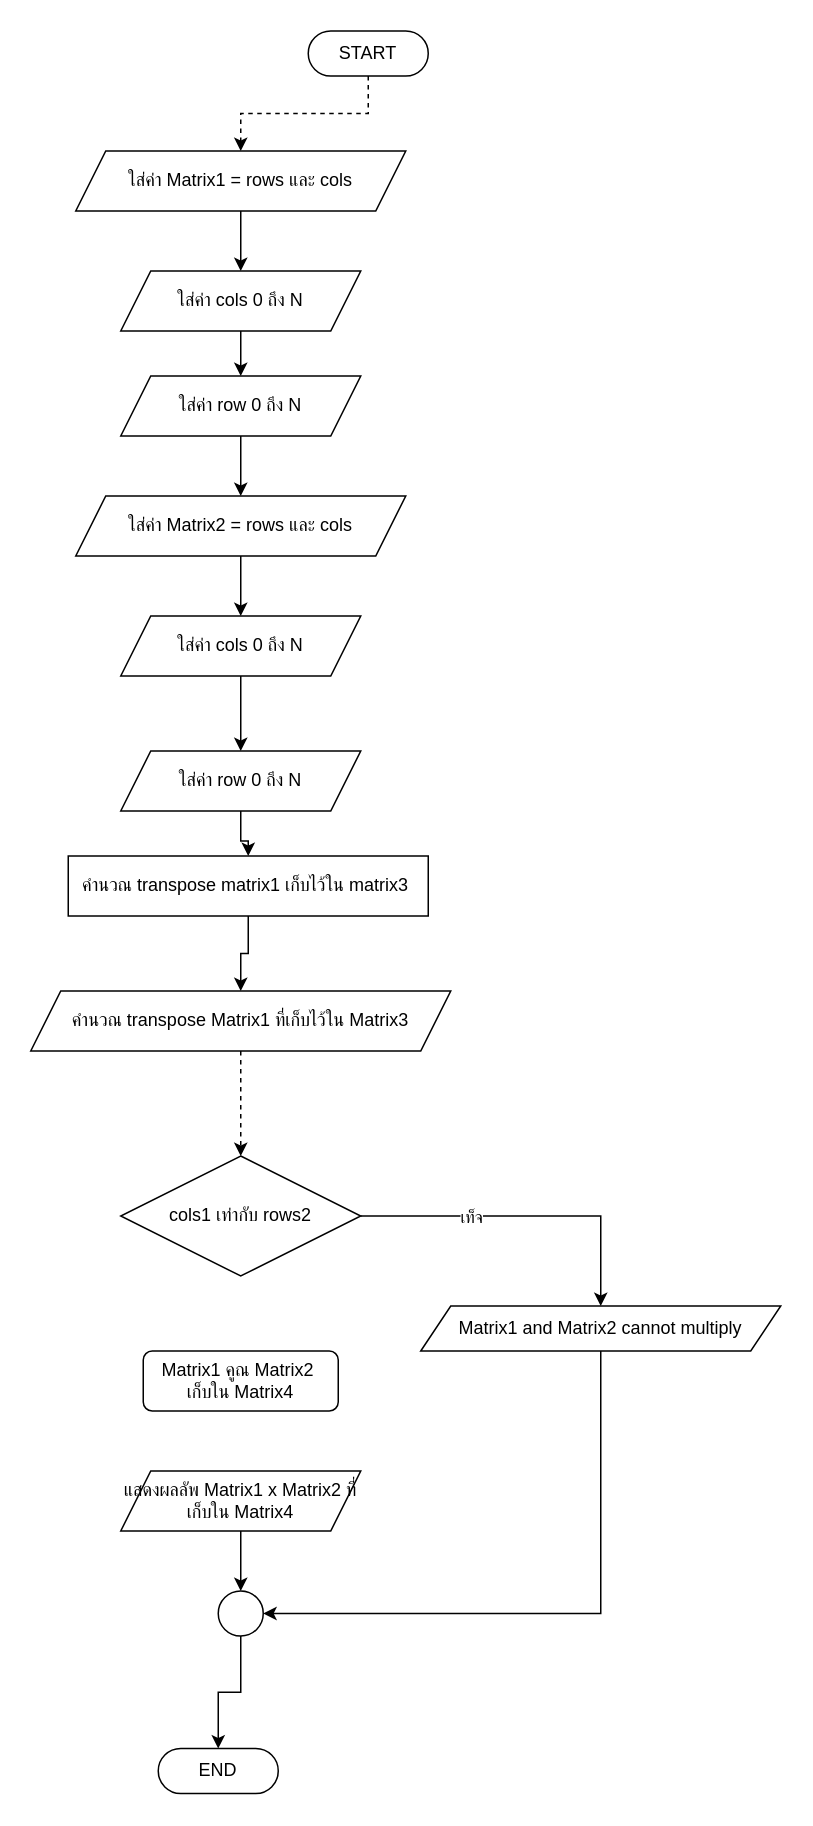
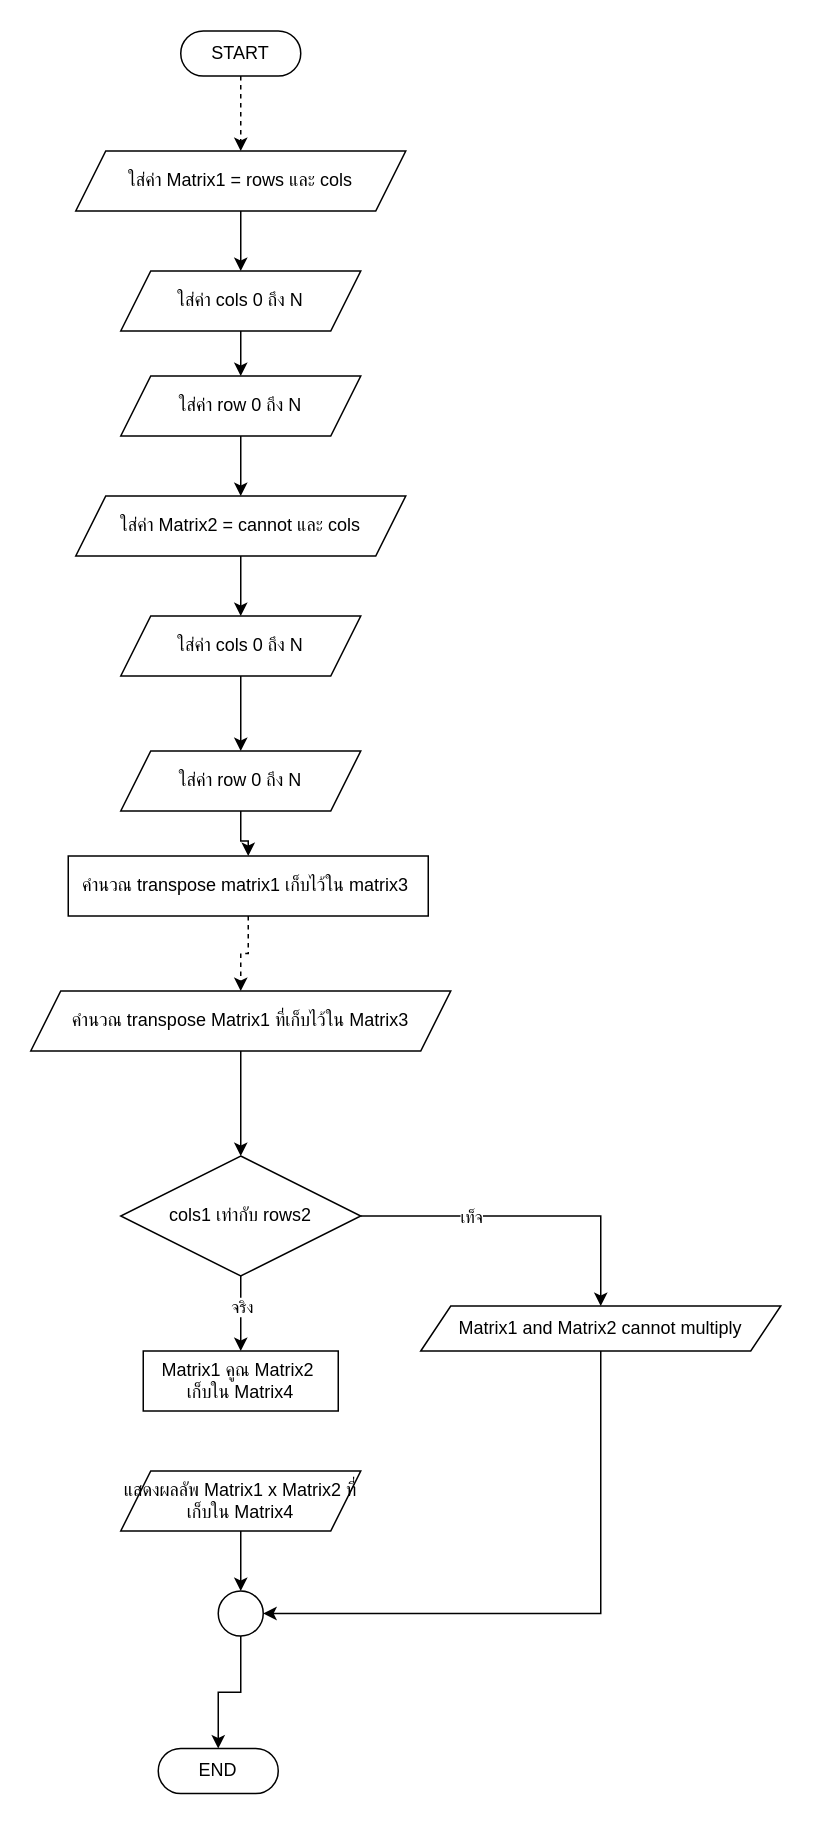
(368, 53) -> (241, 53)
(241, 526) -> (241, 526)
(248, 953) -> (248, 953)
(241, 1097) -> (241, 1097)
none -> (241, 1308)
(241, 1381) -> (241, 1381)
